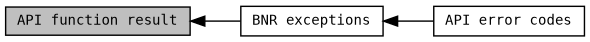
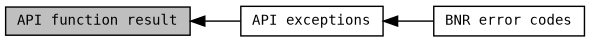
(312, 21) -> (312, 21)
(509, 21) -> (509, 21)
